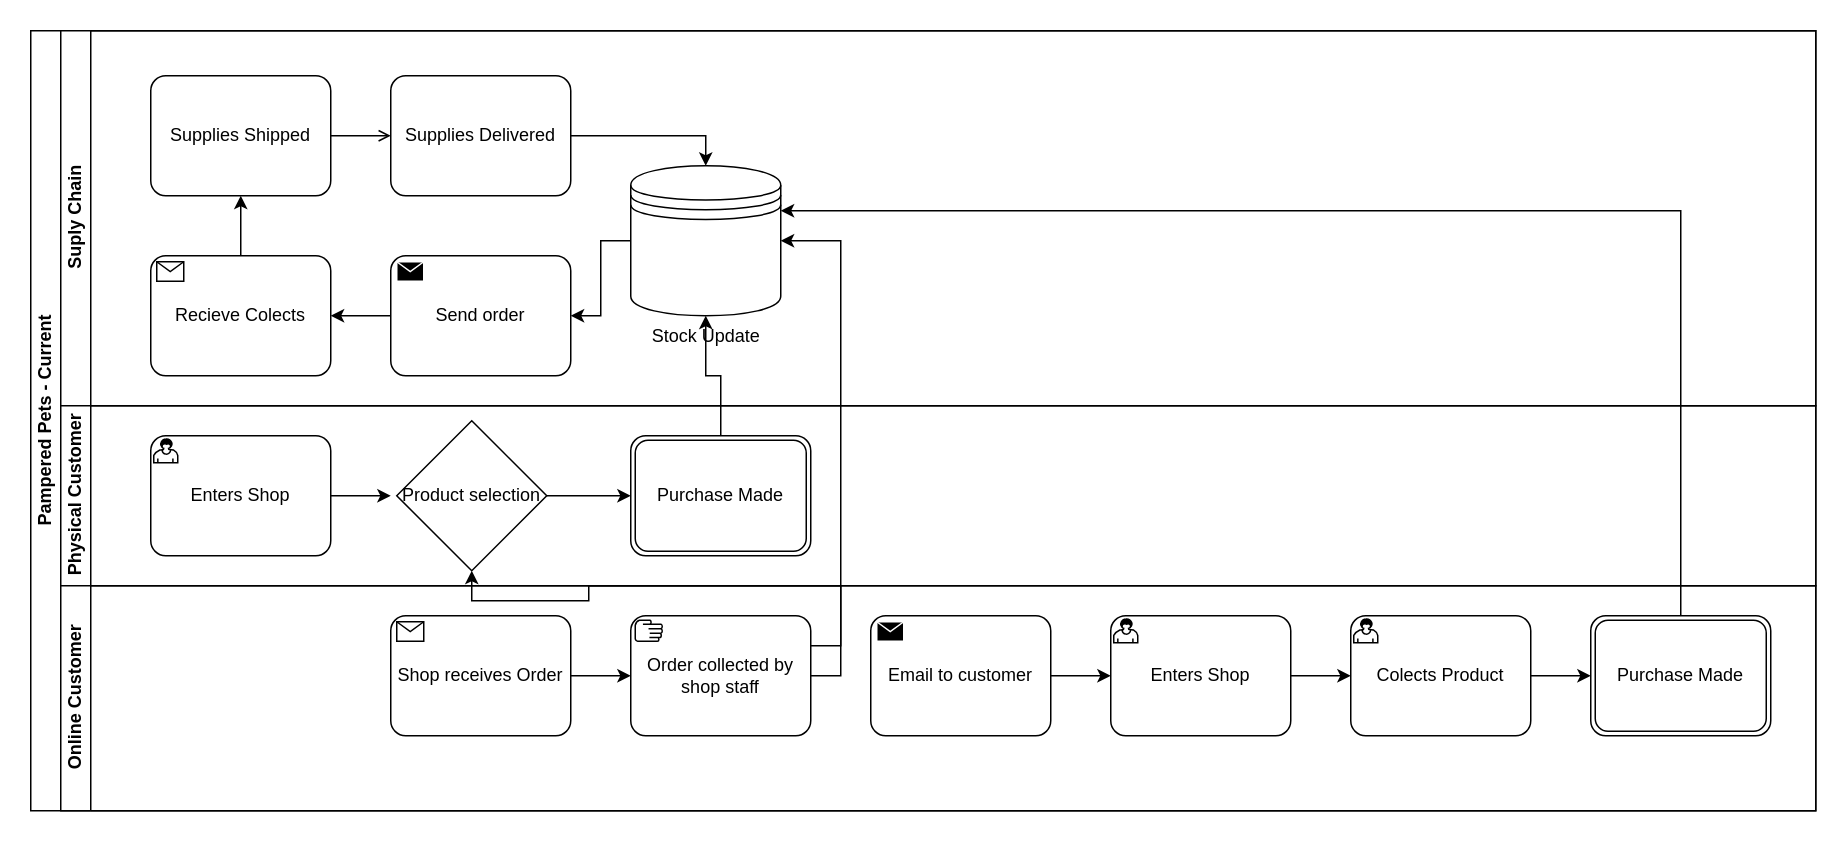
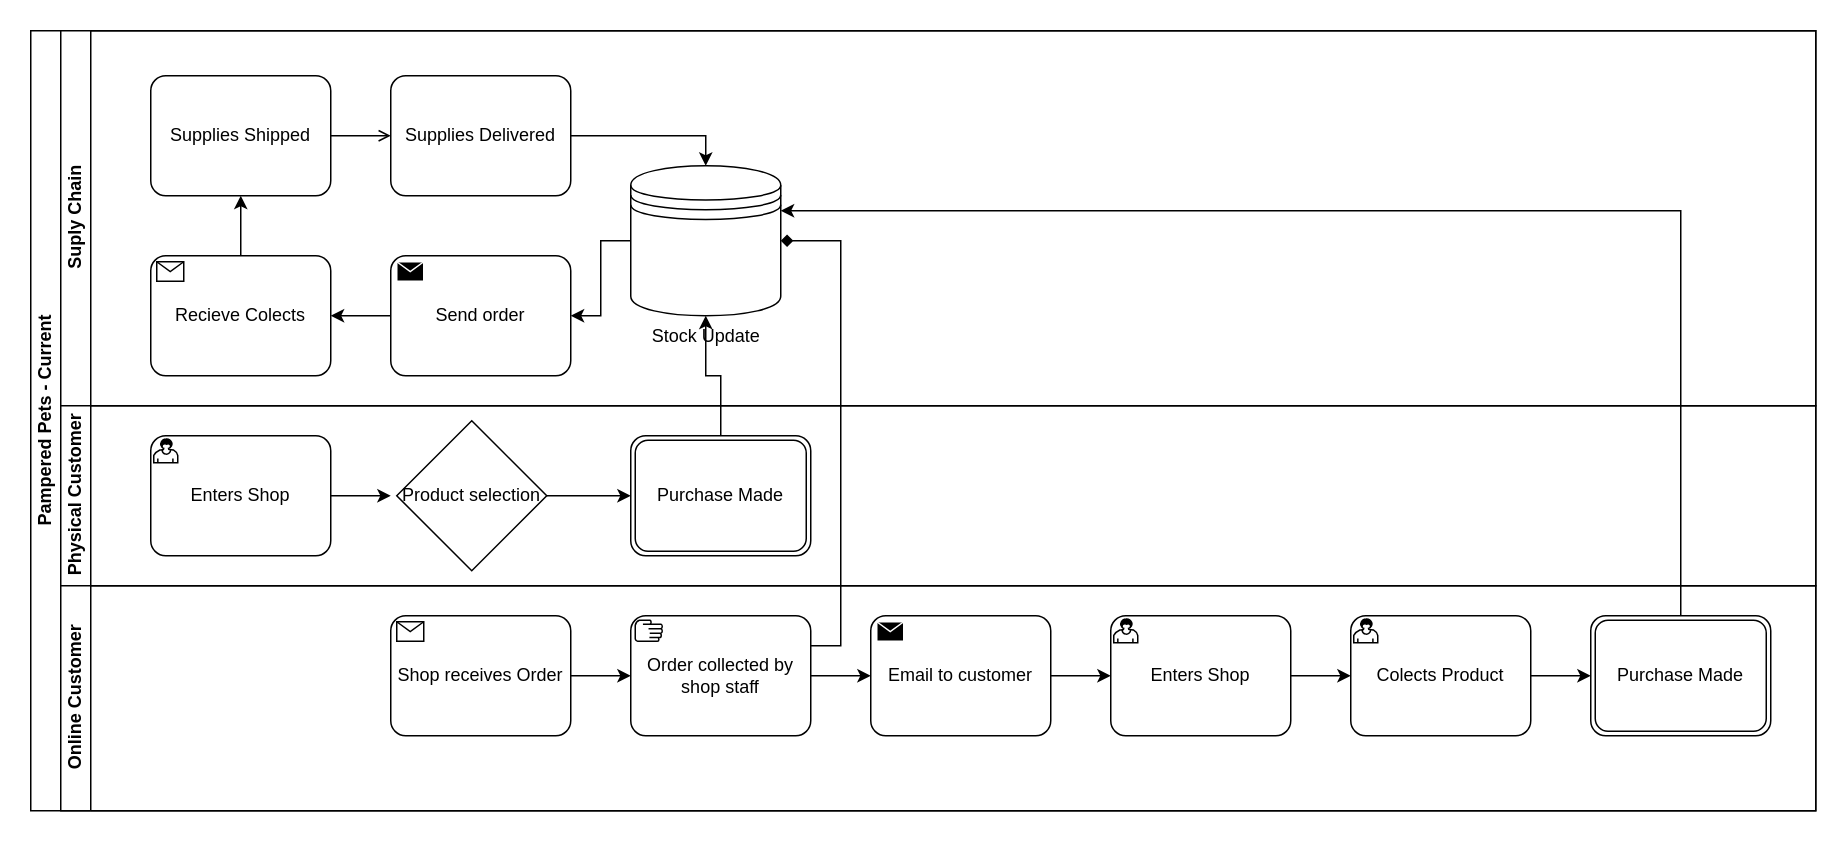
(792, 241) -> (793, 241)
(527, 601) -> (849, 676)
